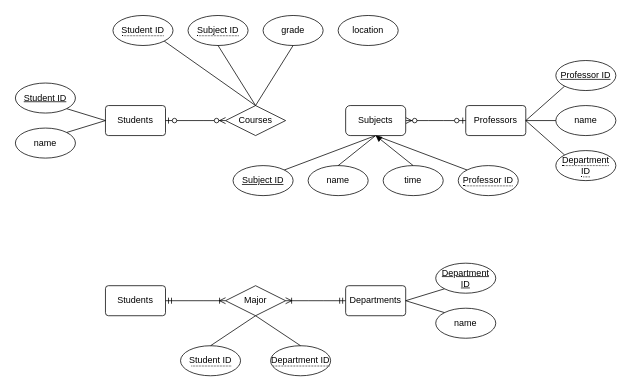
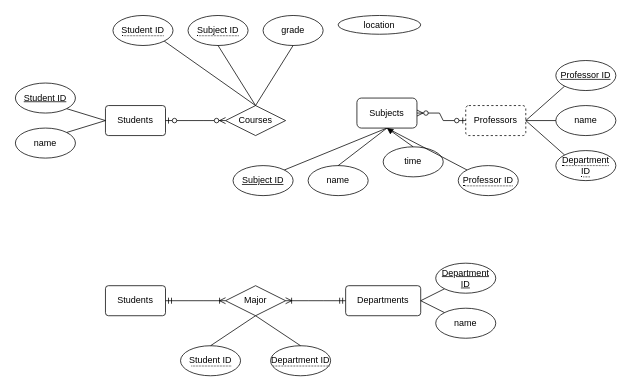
(368, 30) -> (379, 25)
(375, 120) -> (387, 113)
(495, 120) -> (495, 120)
(413, 180) -> (413, 162)
(375, 300) -> (383, 300)
